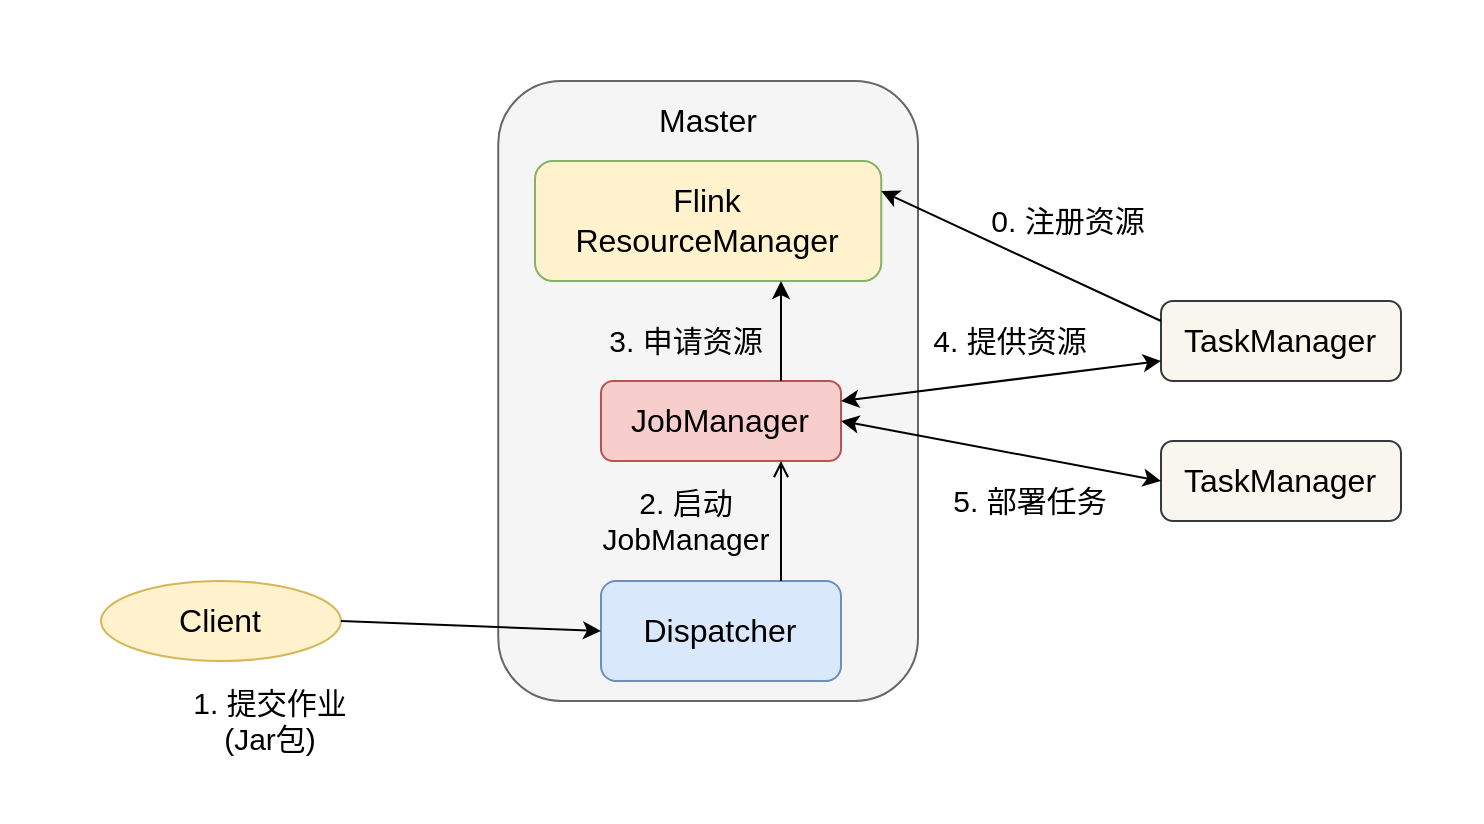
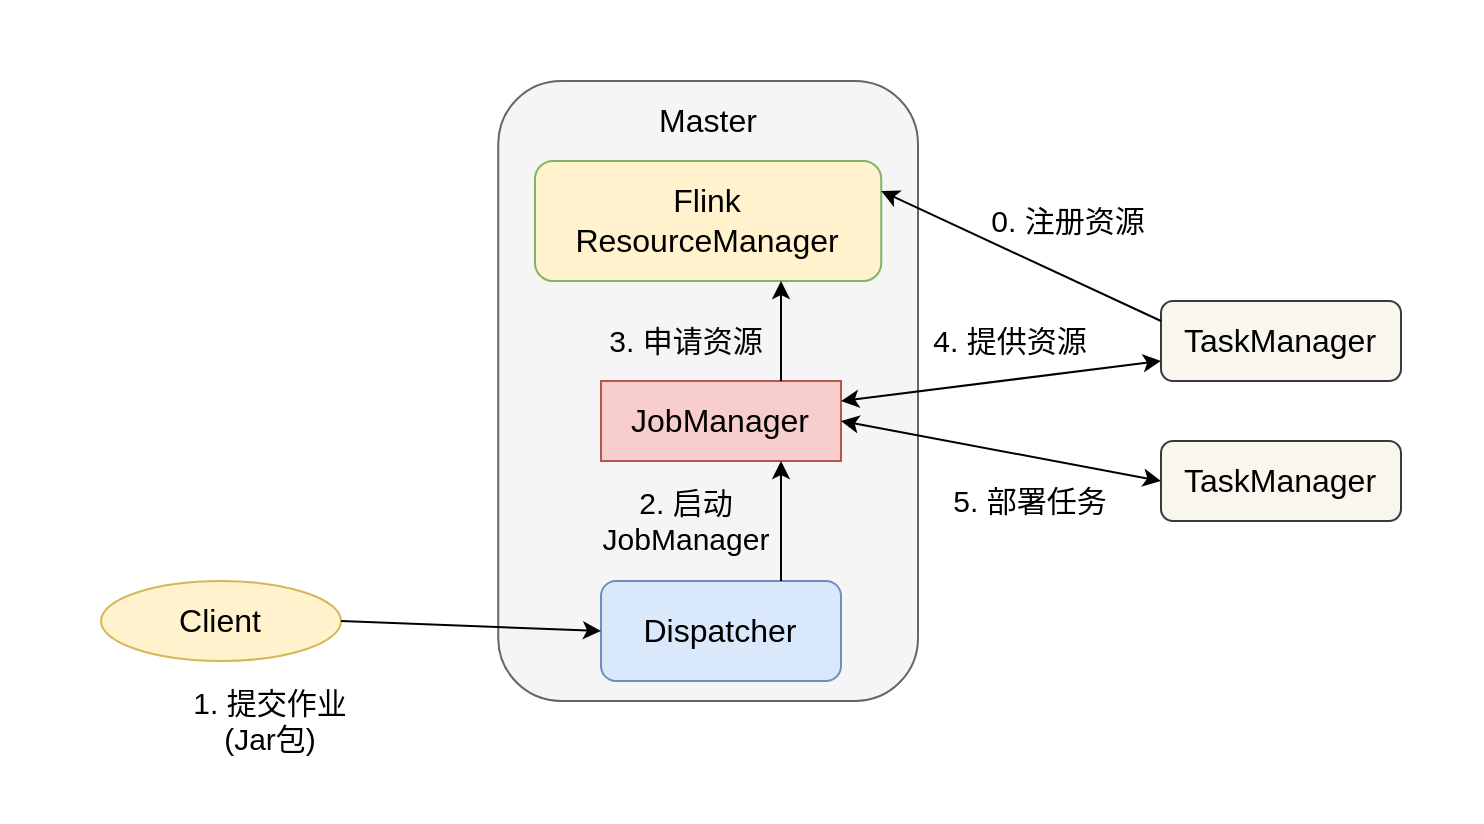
(721, 421) -> (721, 421)
(781, 473) -> (781, 476)
